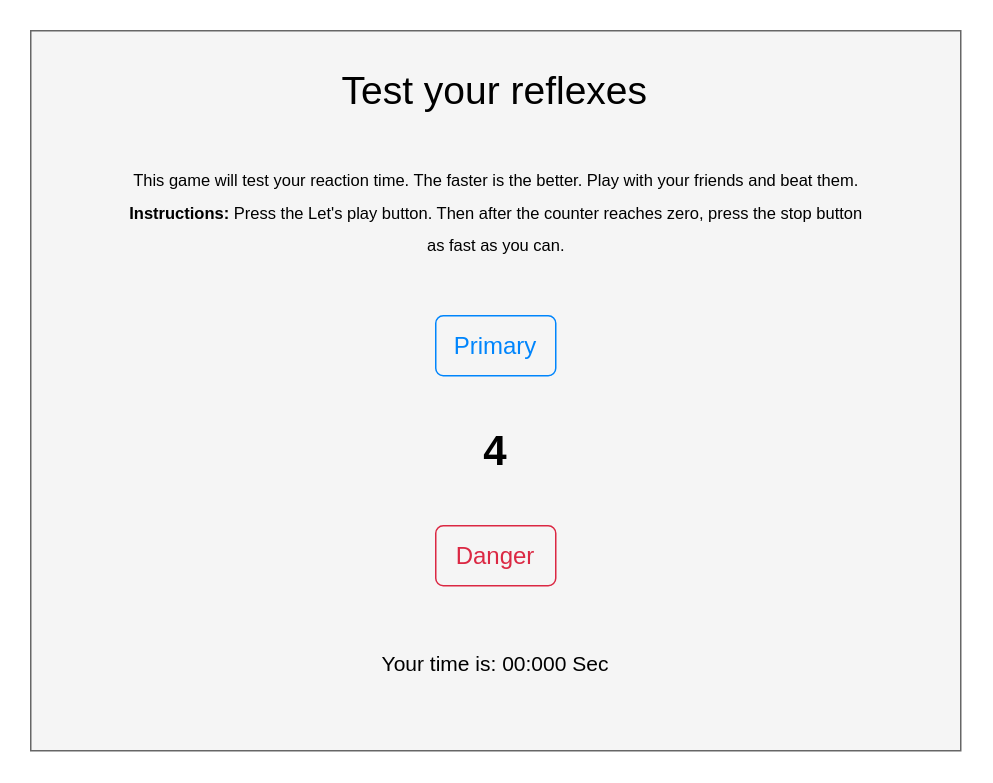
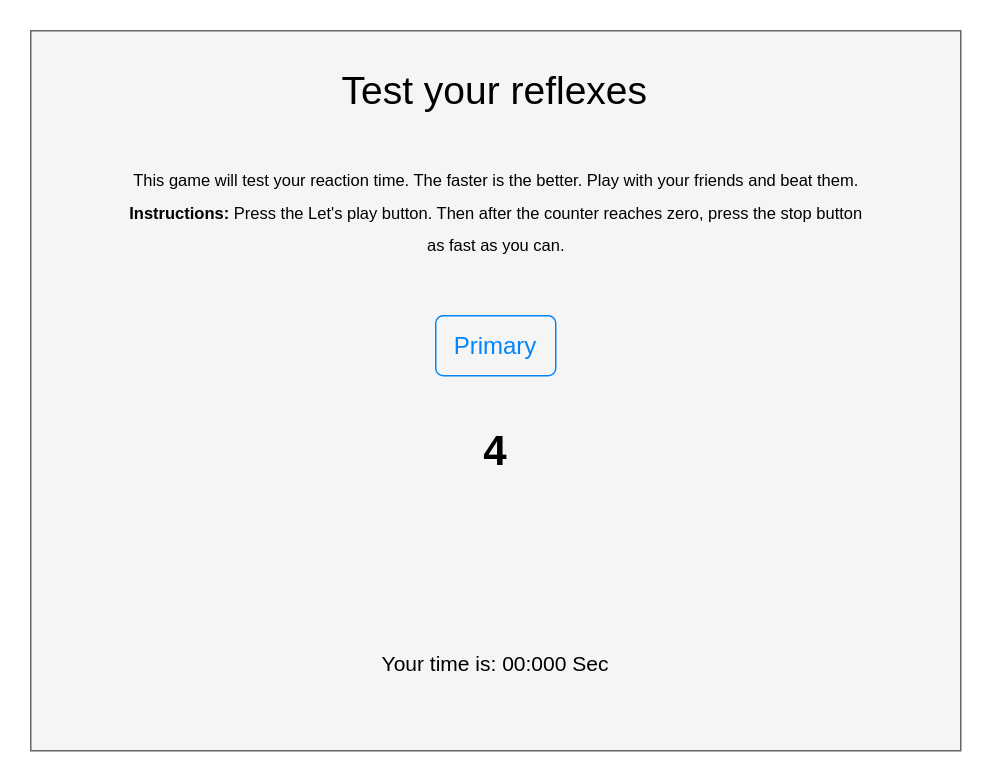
(496, 556) -> none
